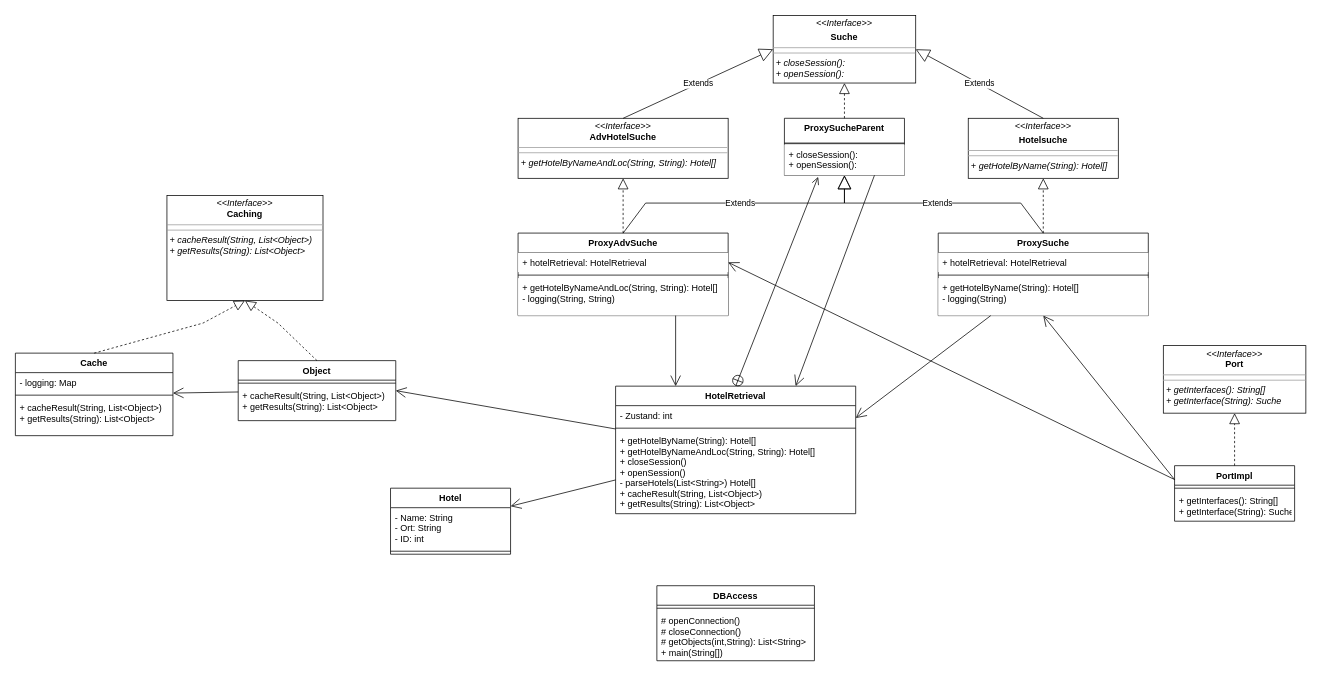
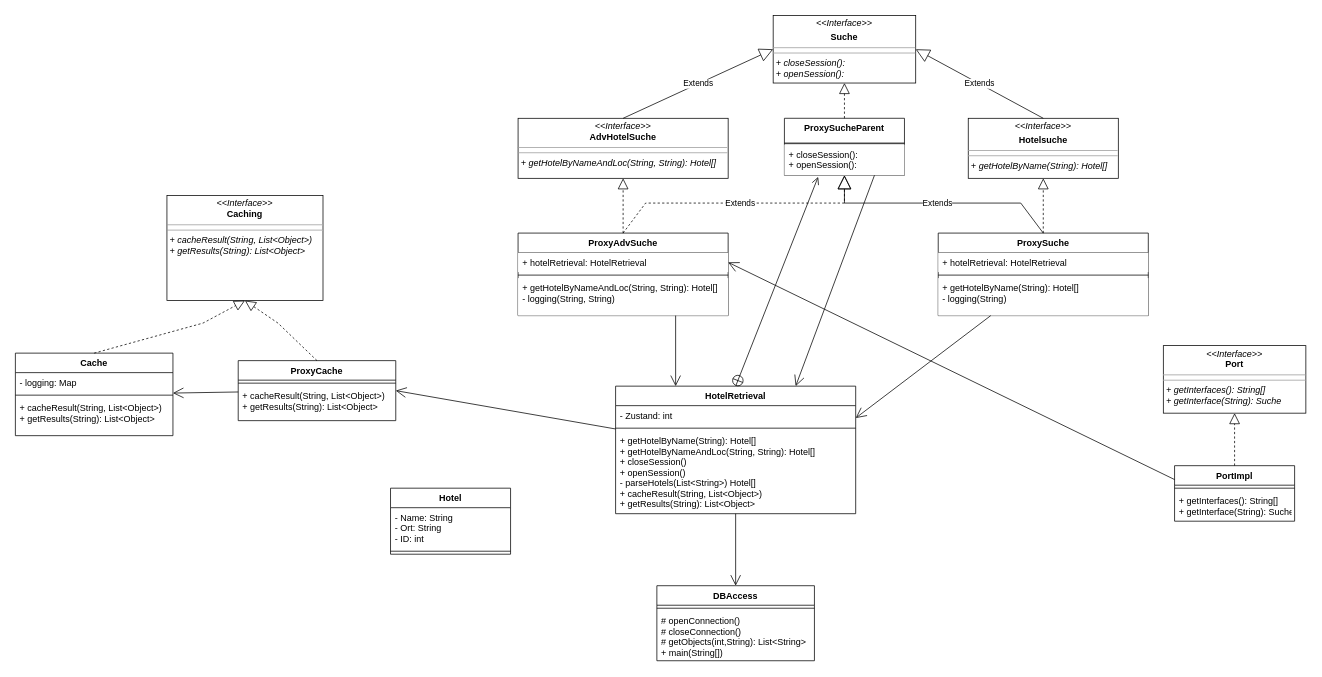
(667, 203) -> (667, 203)
(317, 371) -> (317, 371)
(1108, 396) -> none
(563, 493) -> none
none -> (735, 550)
